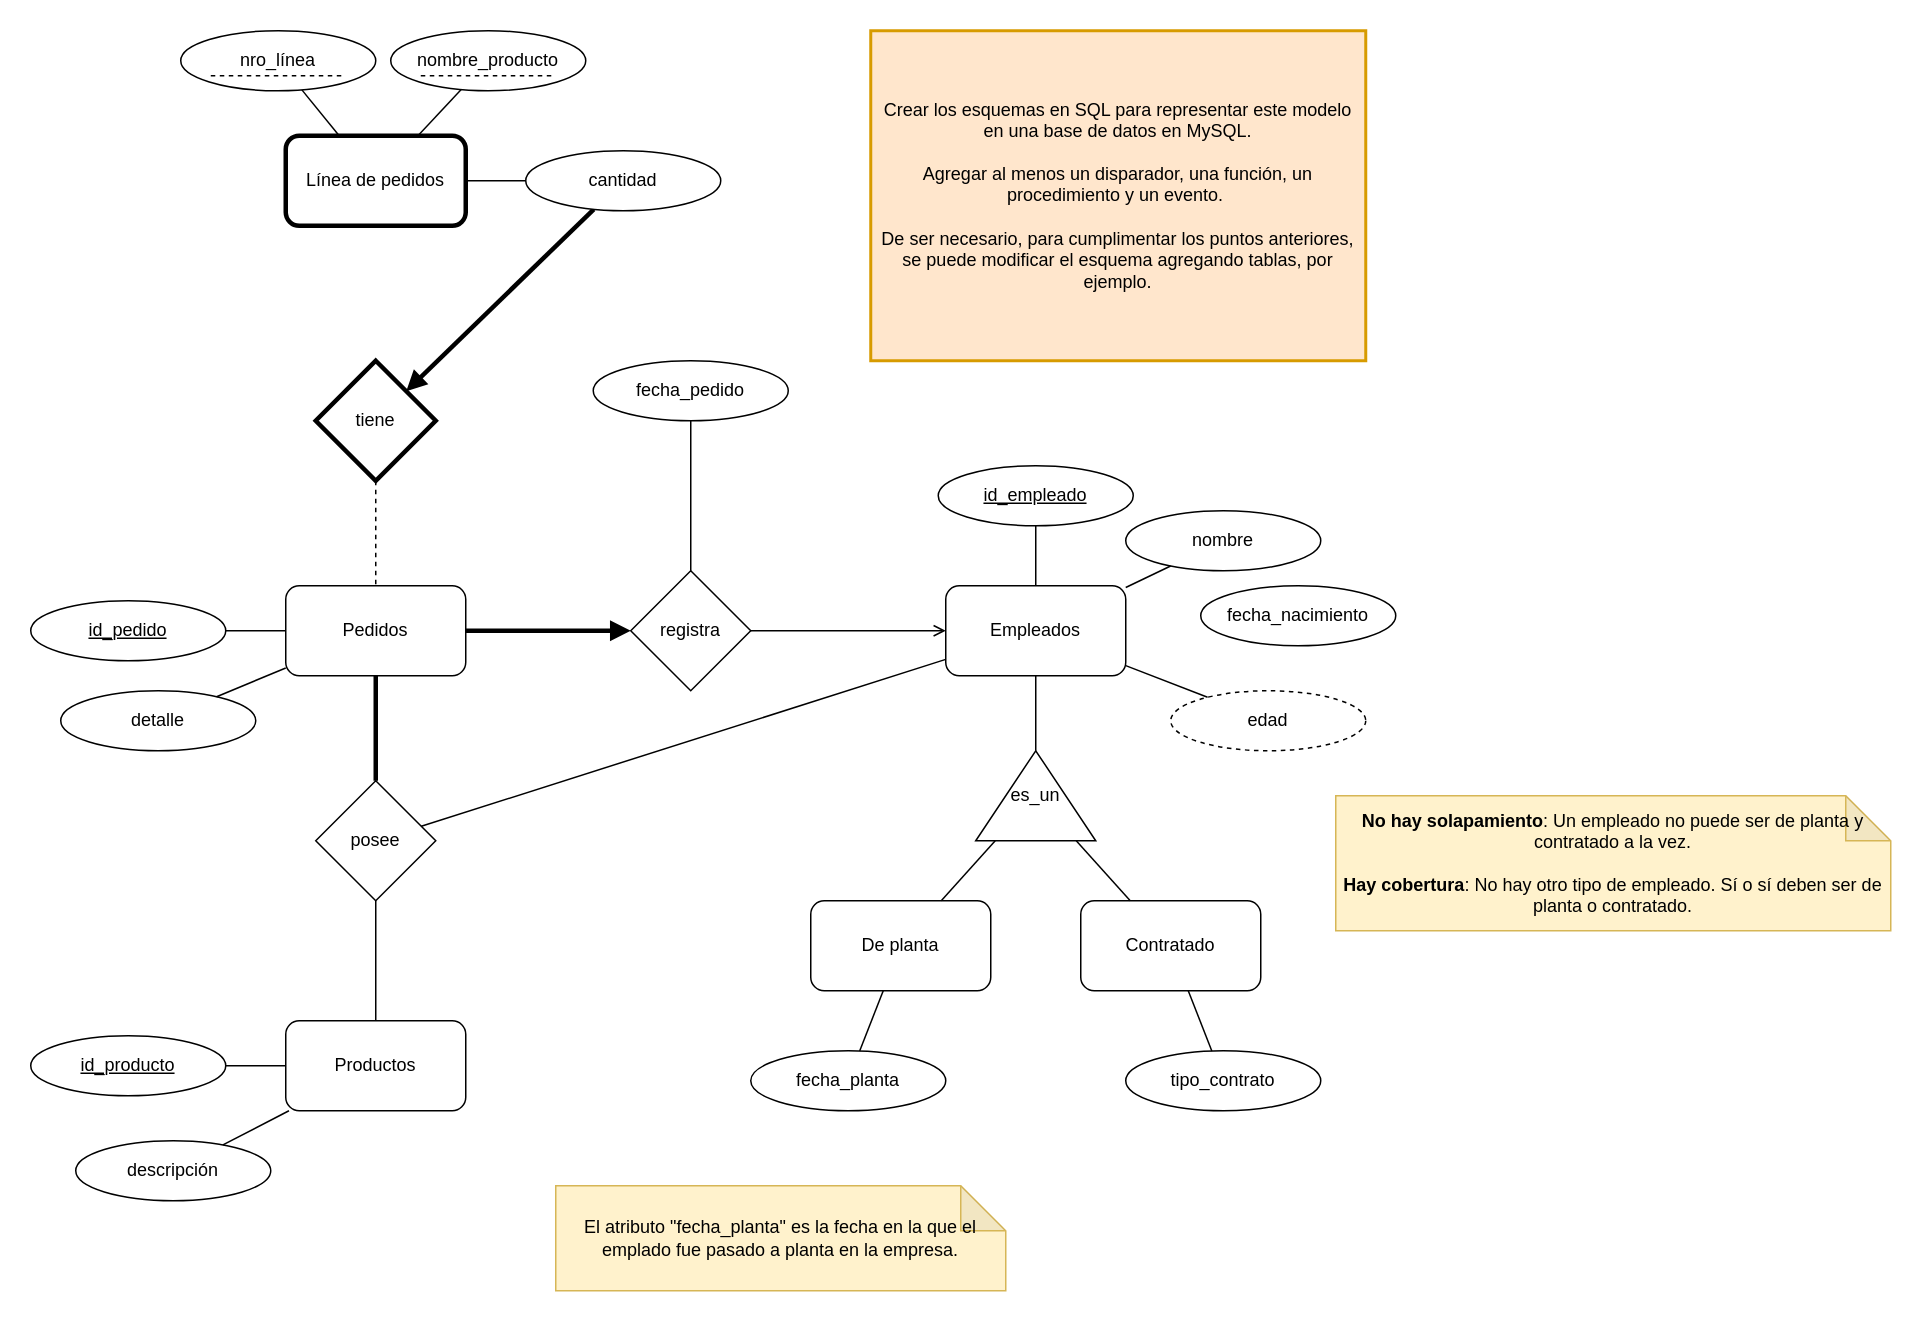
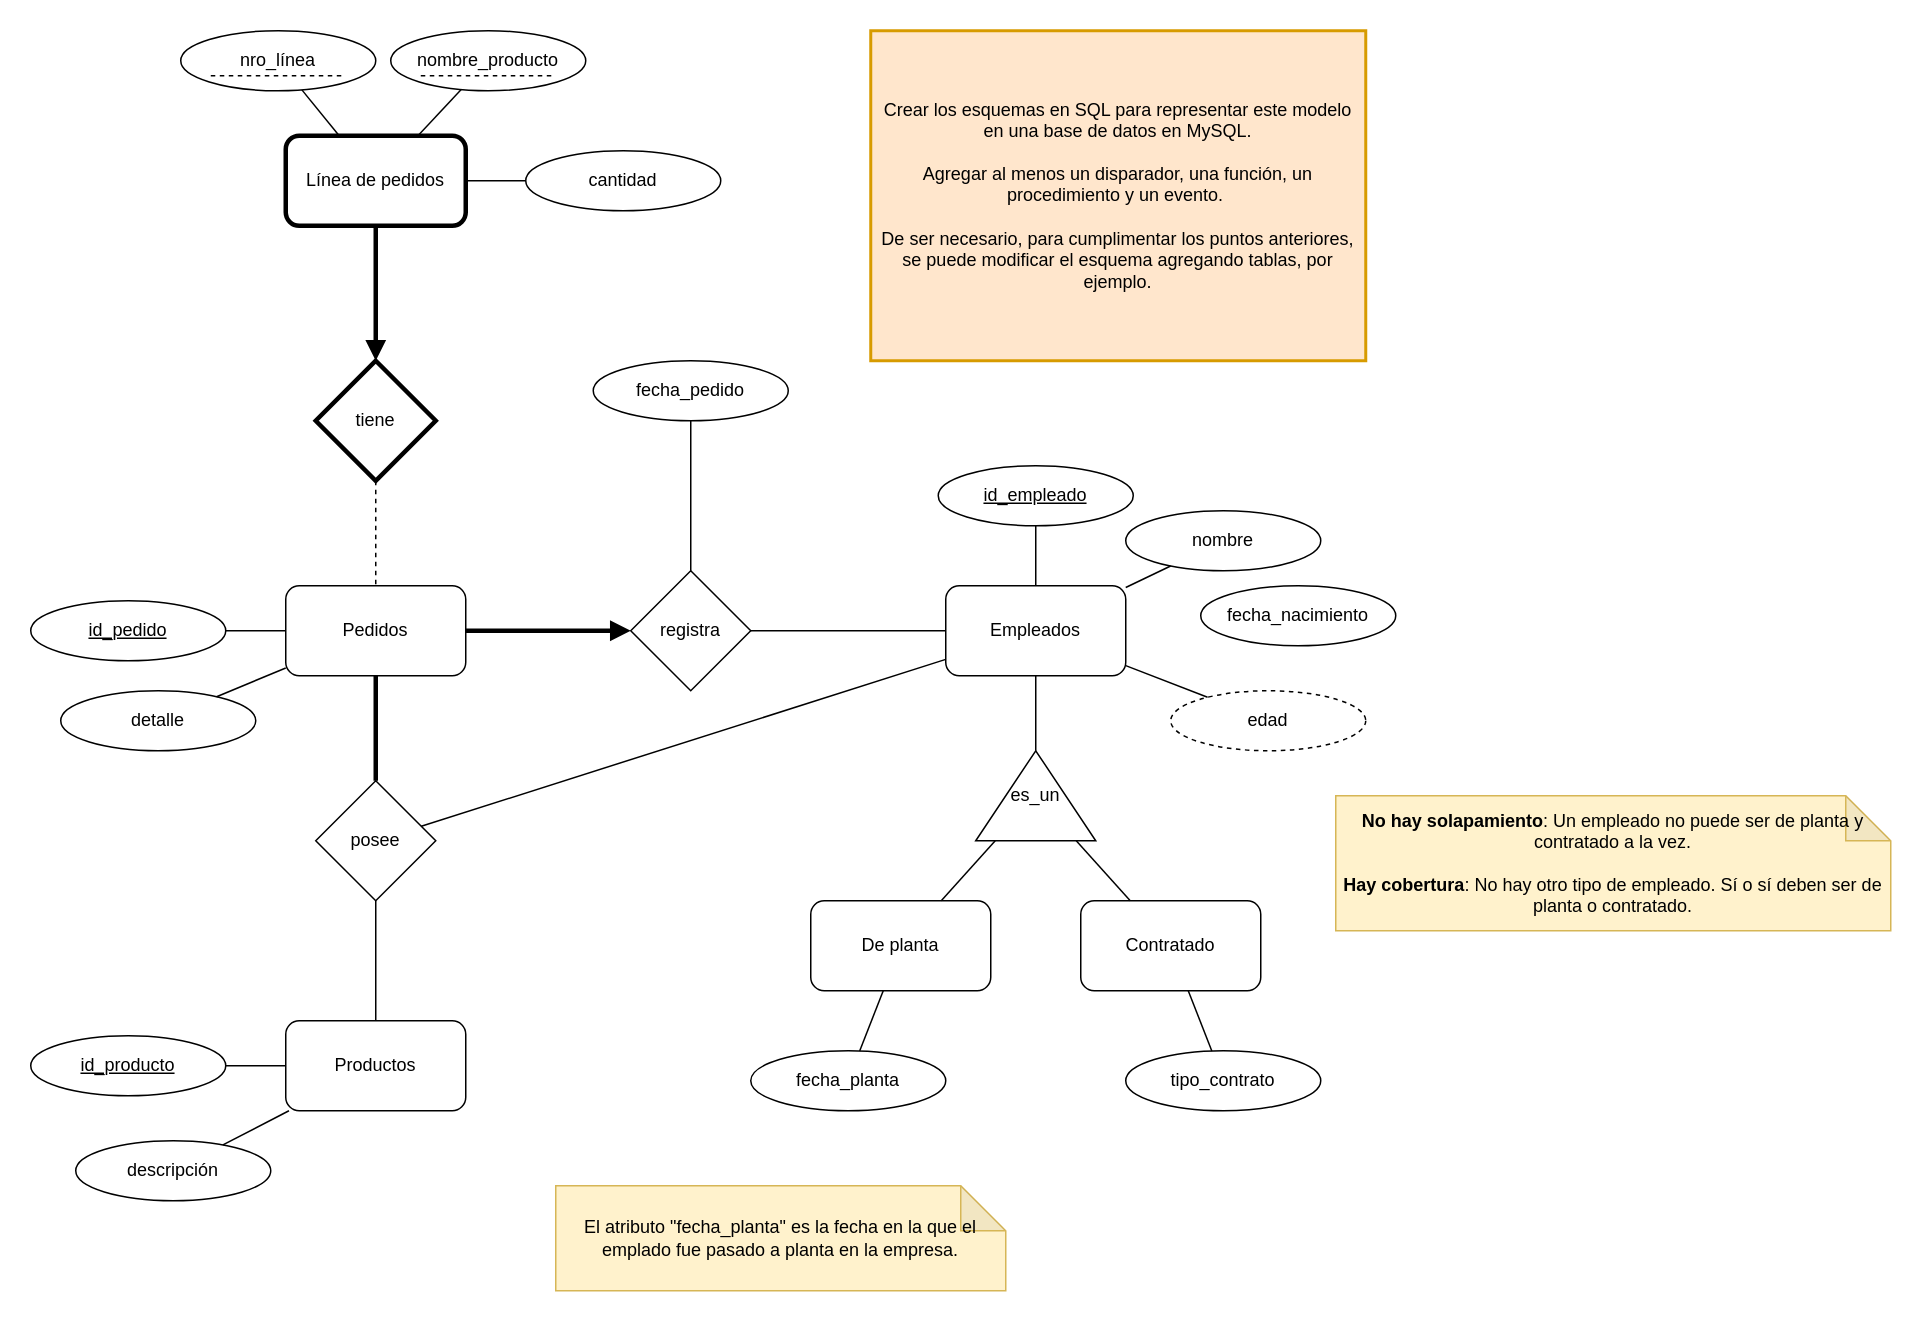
(507, 294) -> (376, 284)
(938, 631) -> (939, 631)
